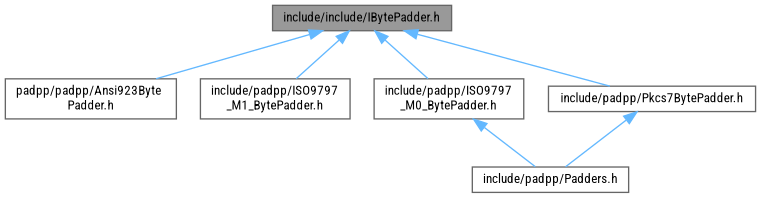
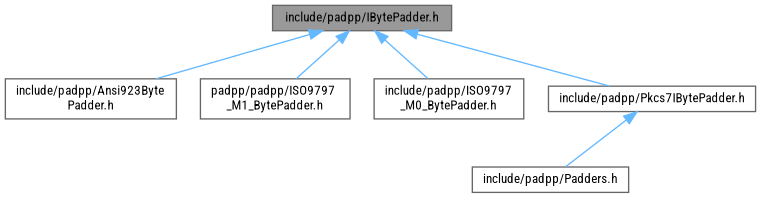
(362, 18) -> (362, 18)
(91, 99) -> (91, 99)
(275, 99) -> (275, 99)
(652, 99) -> (652, 99)
(510, 147) -> none
